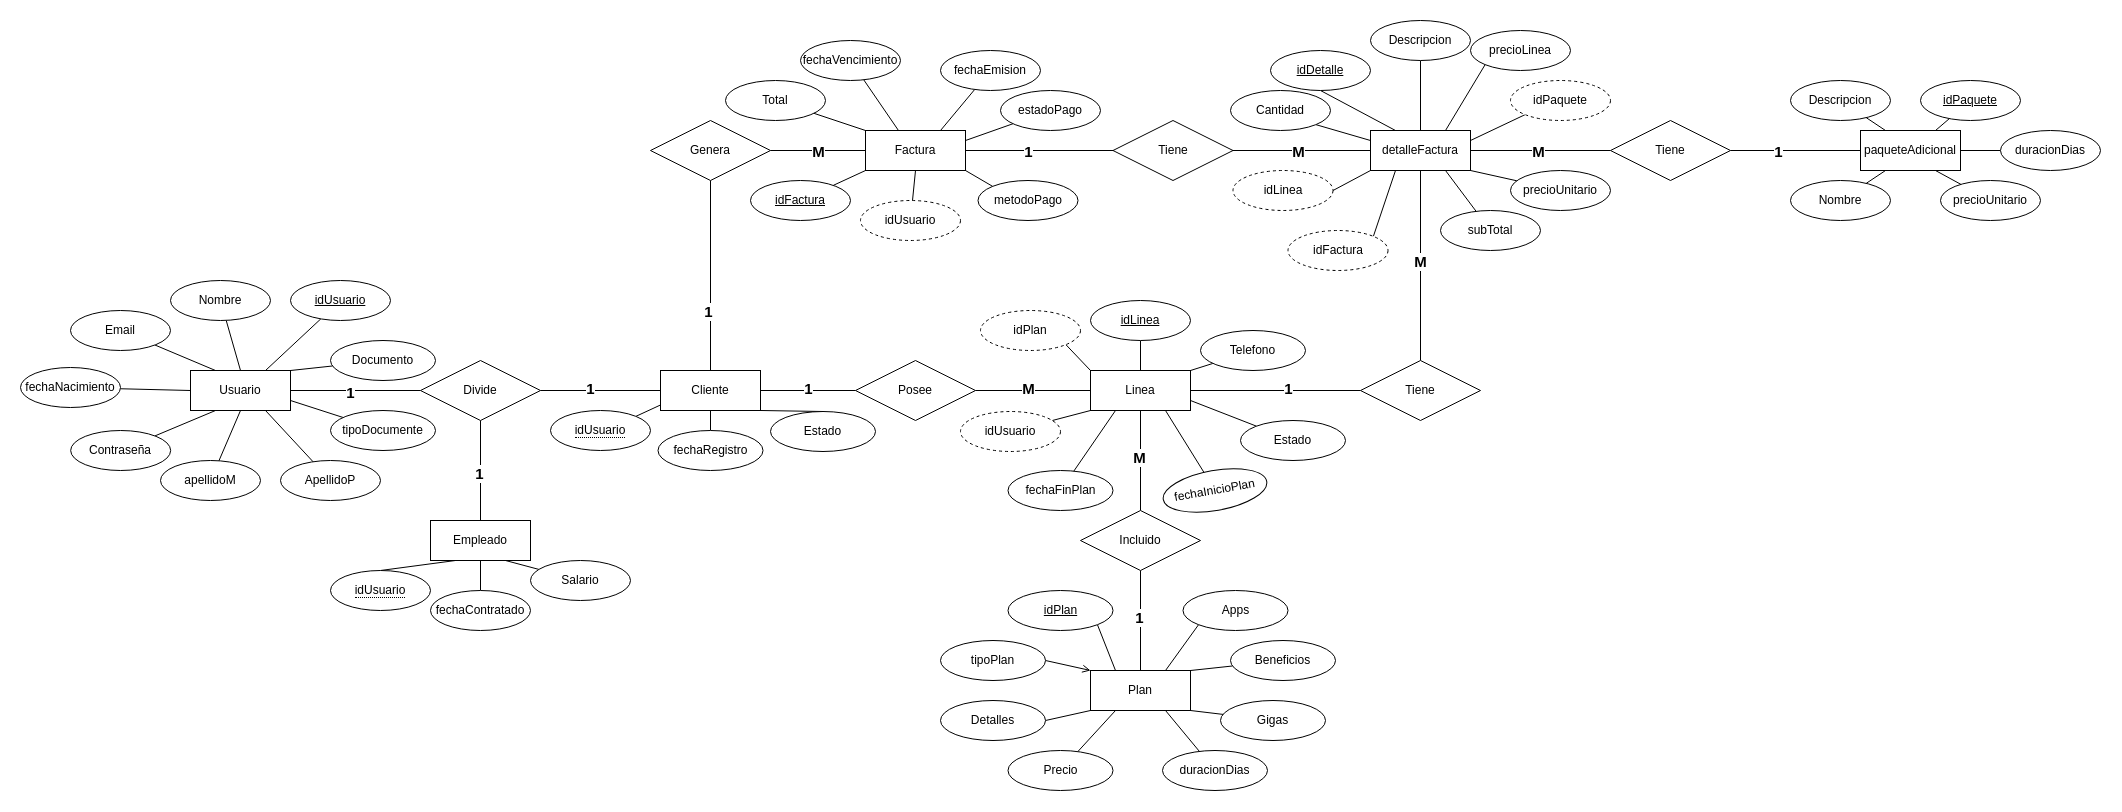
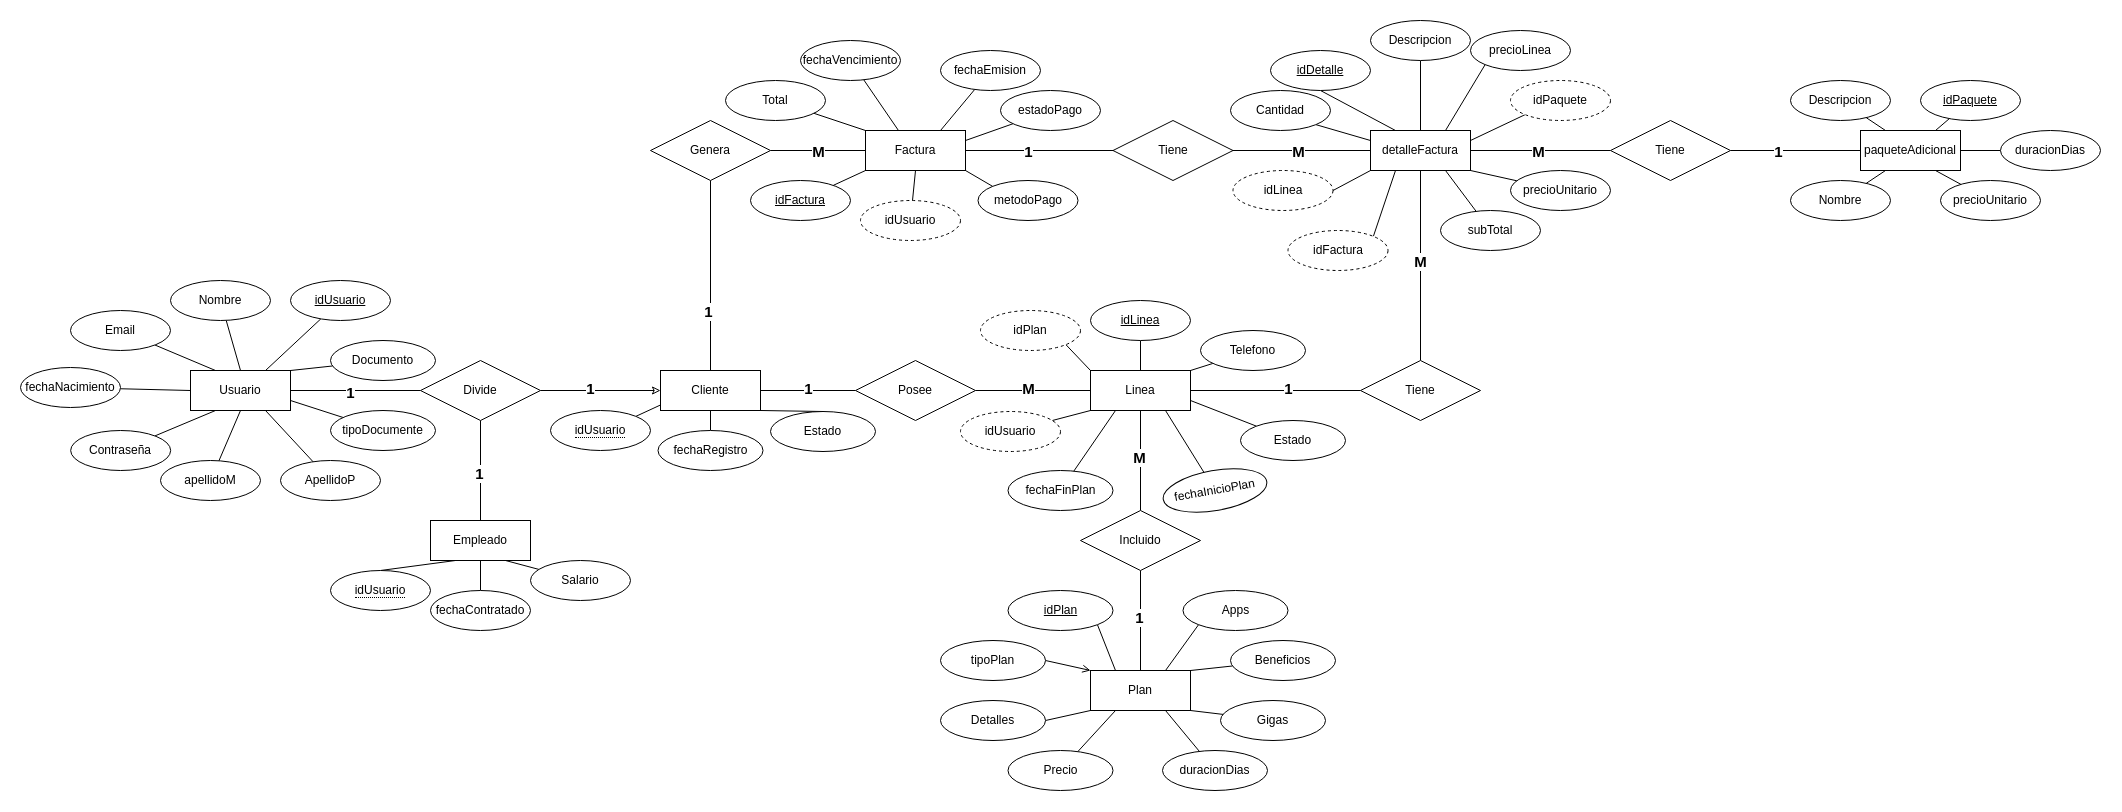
(655, 391) -> (652, 391)
